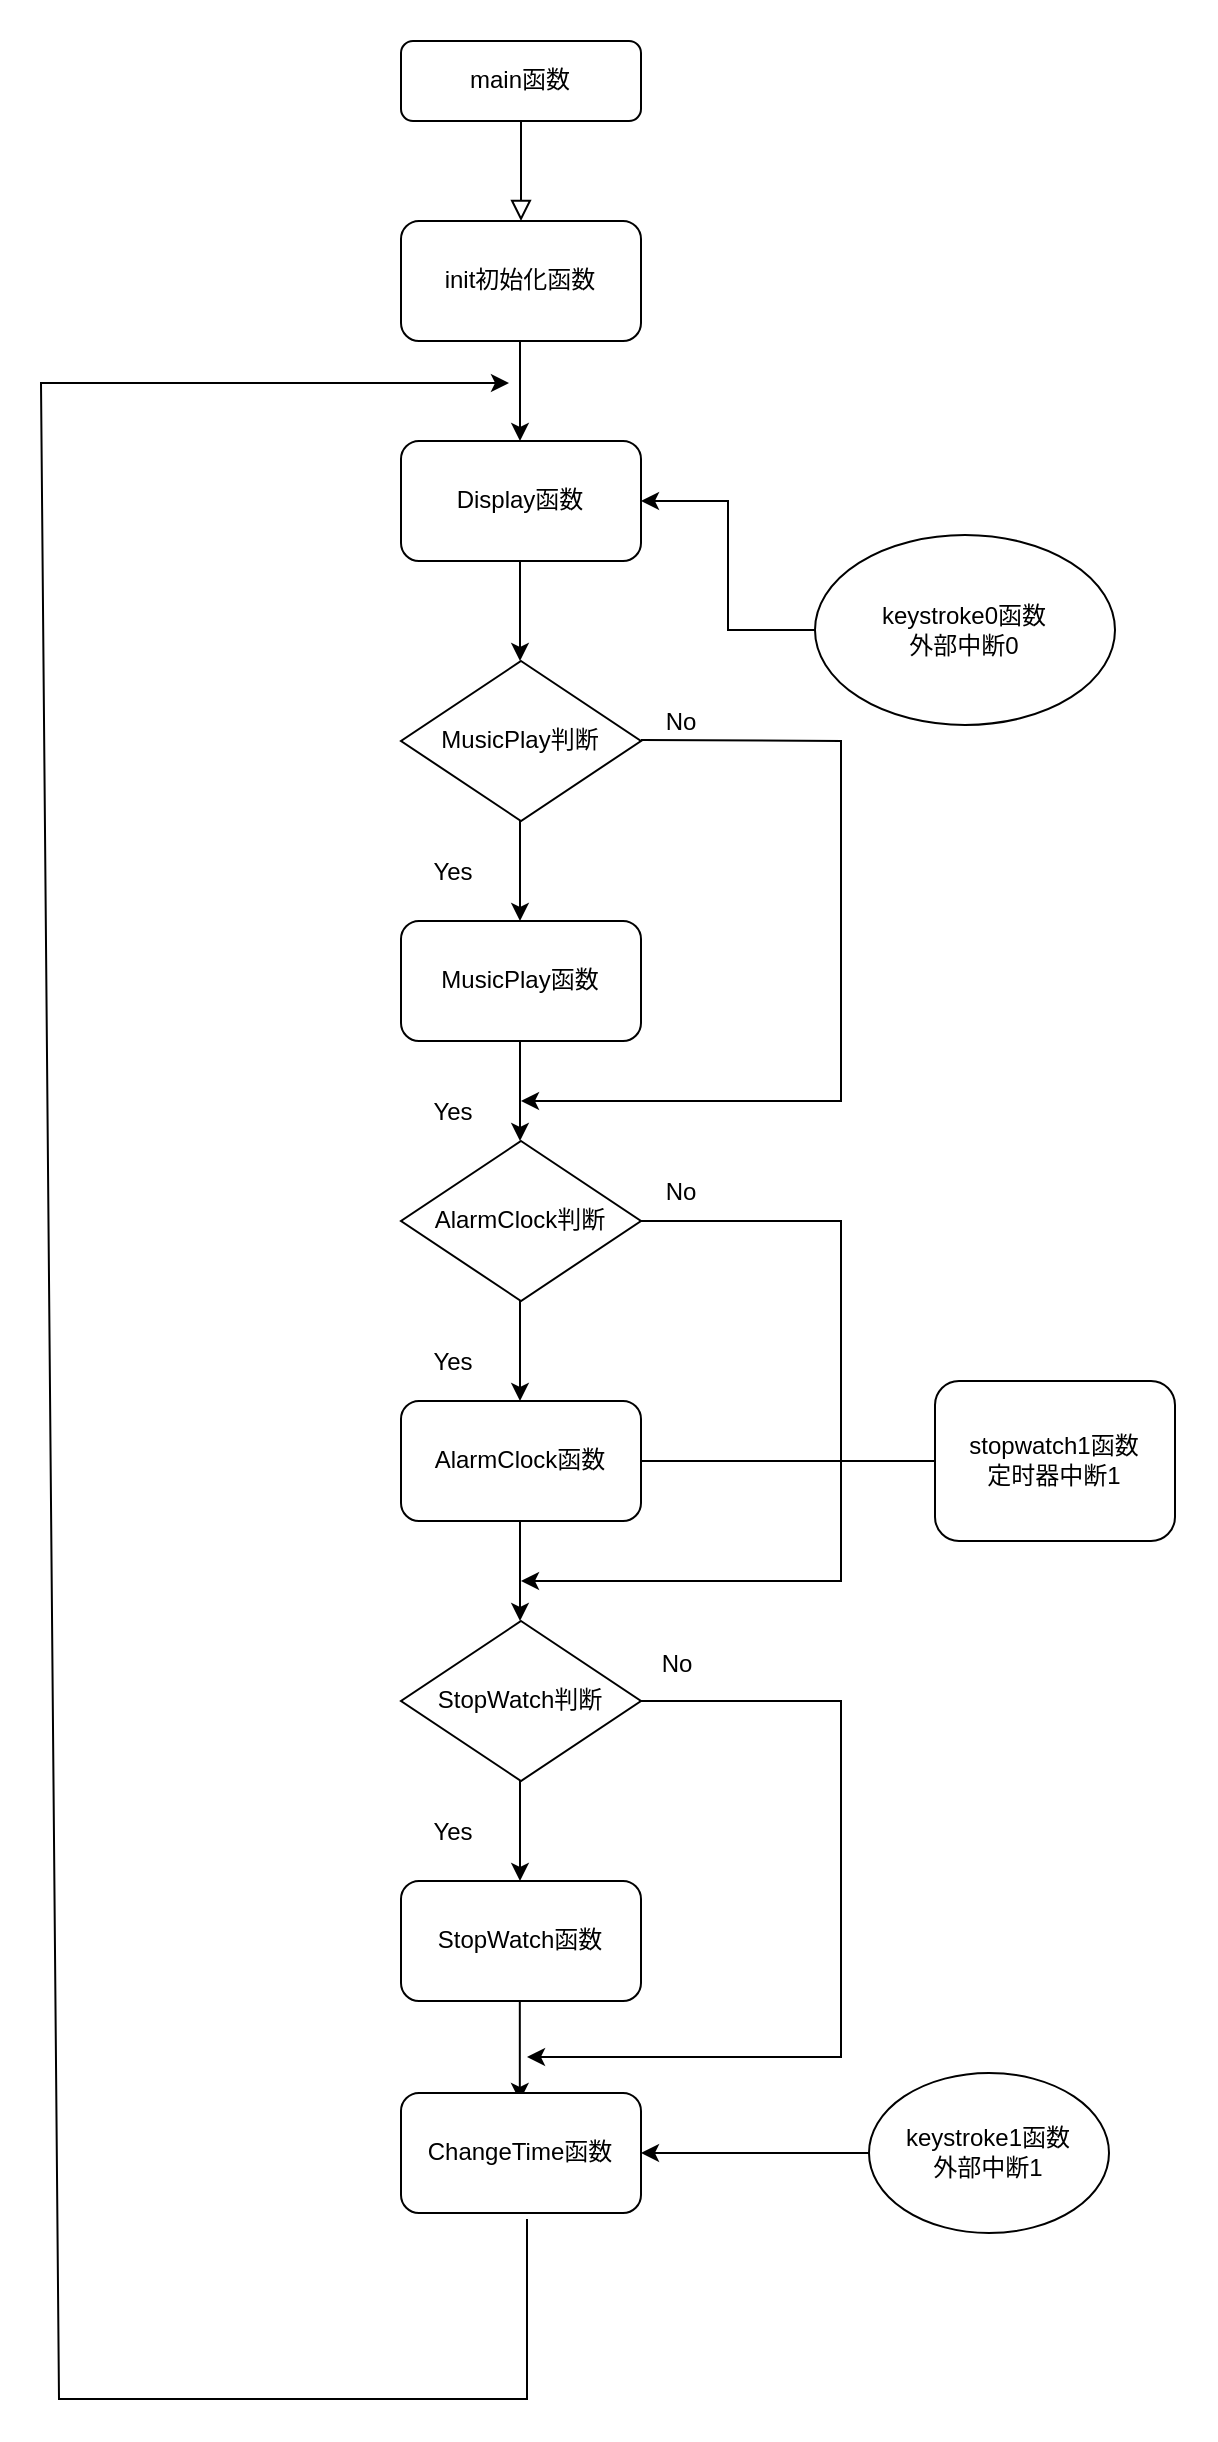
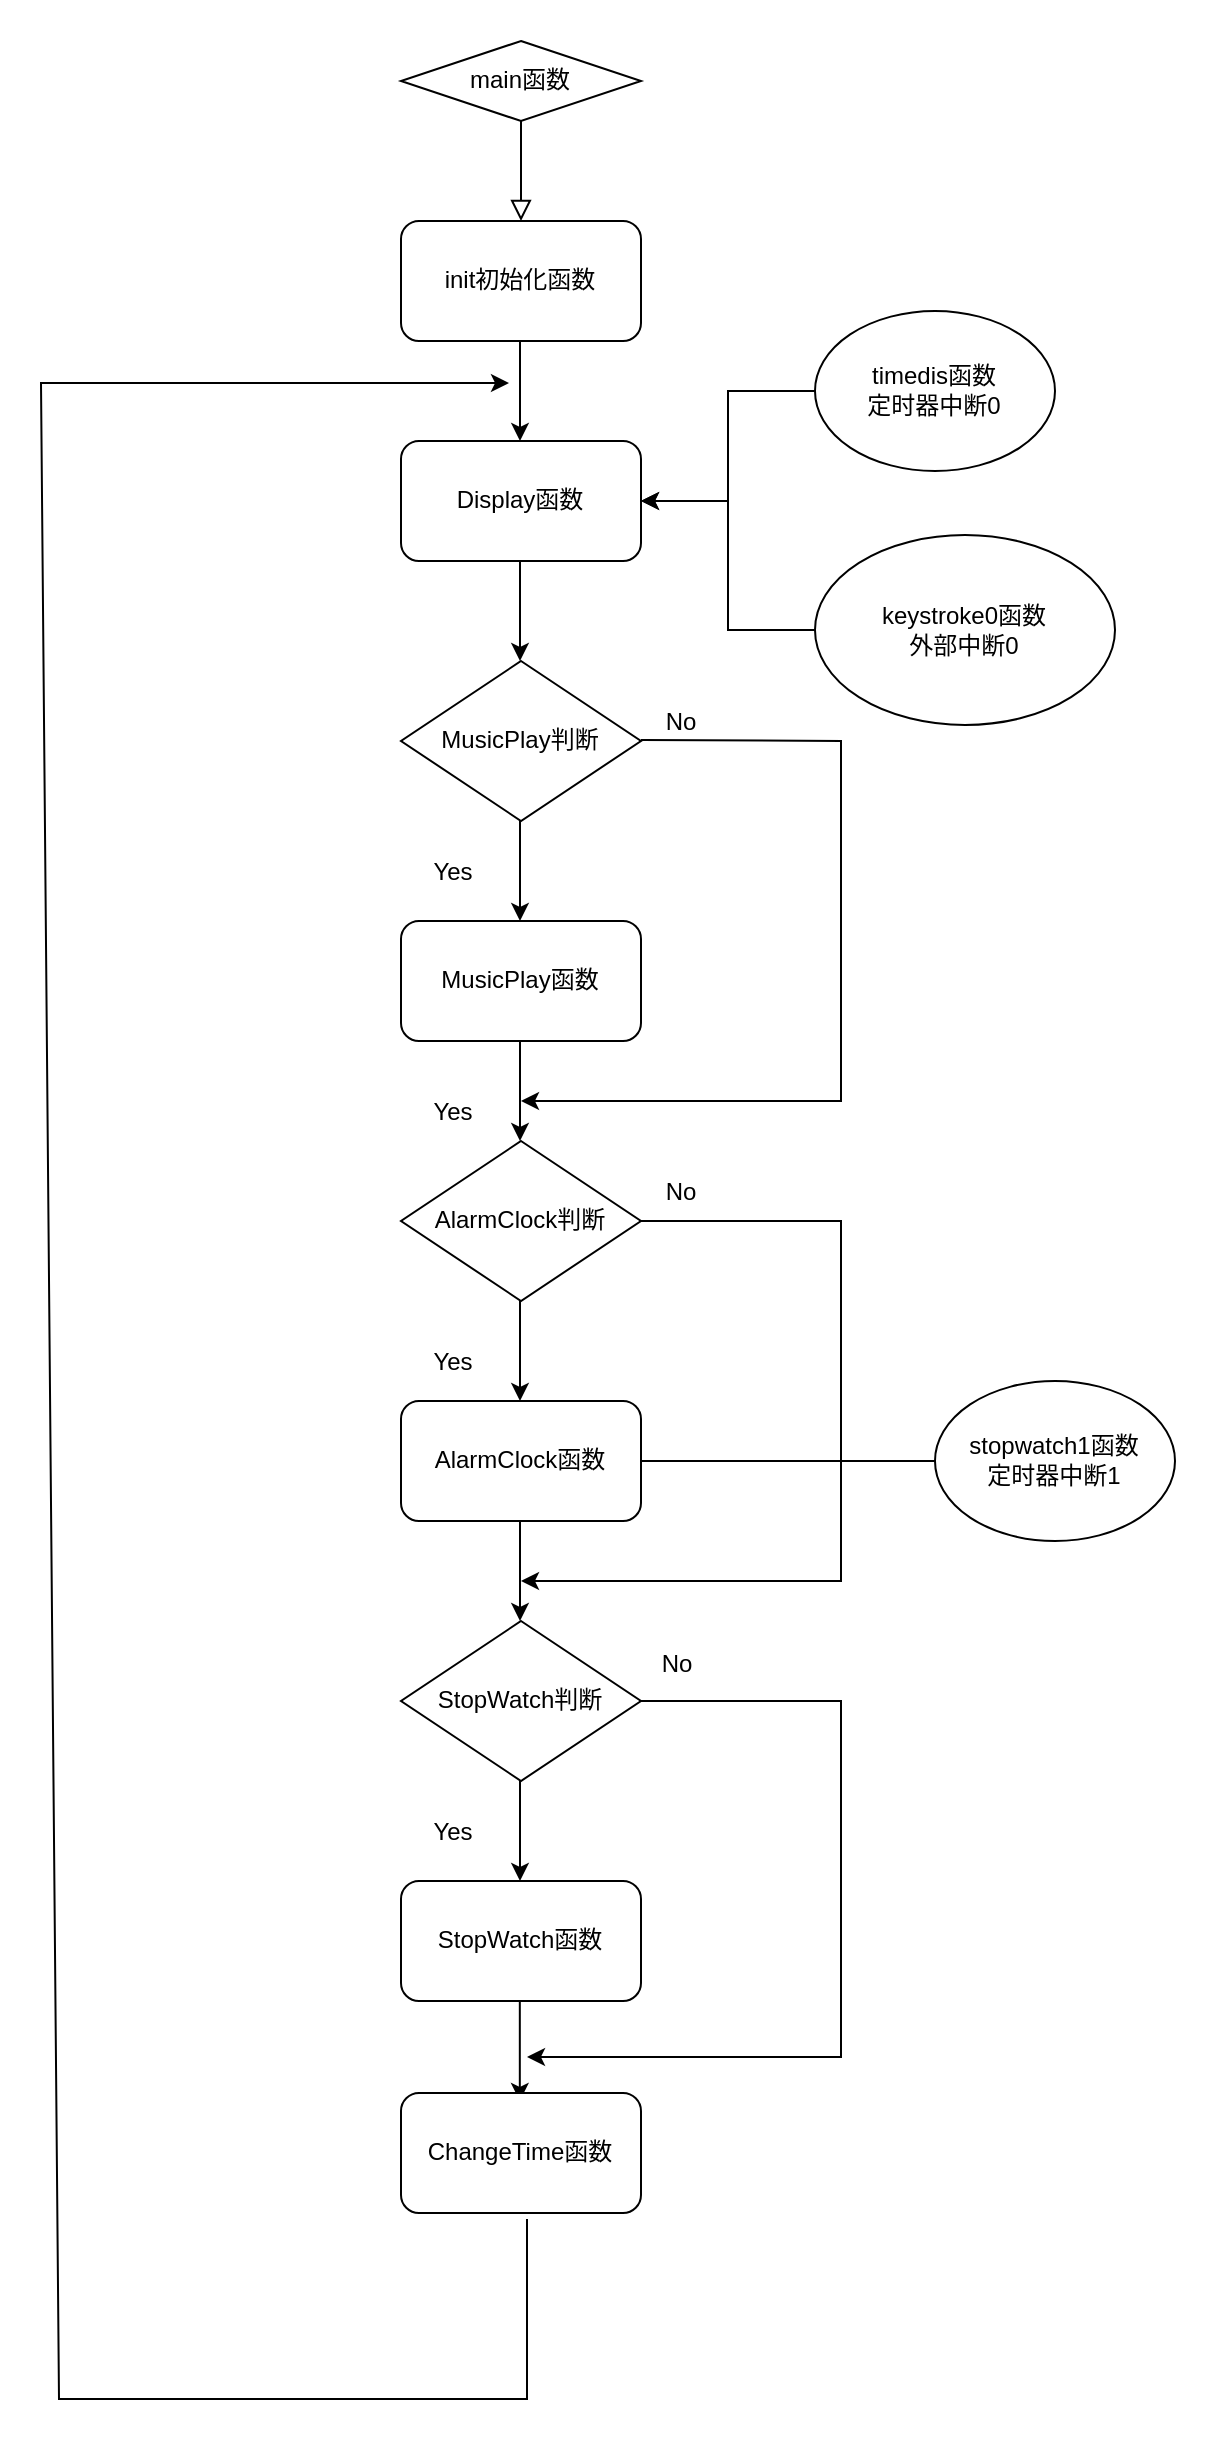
(521, 81) -> (521, 81)
none -> (935, 391)
none -> (728, 400)
(1055, 1461) -> (1055, 1461)
(762, 2153) -> none
(989, 2153) -> none
